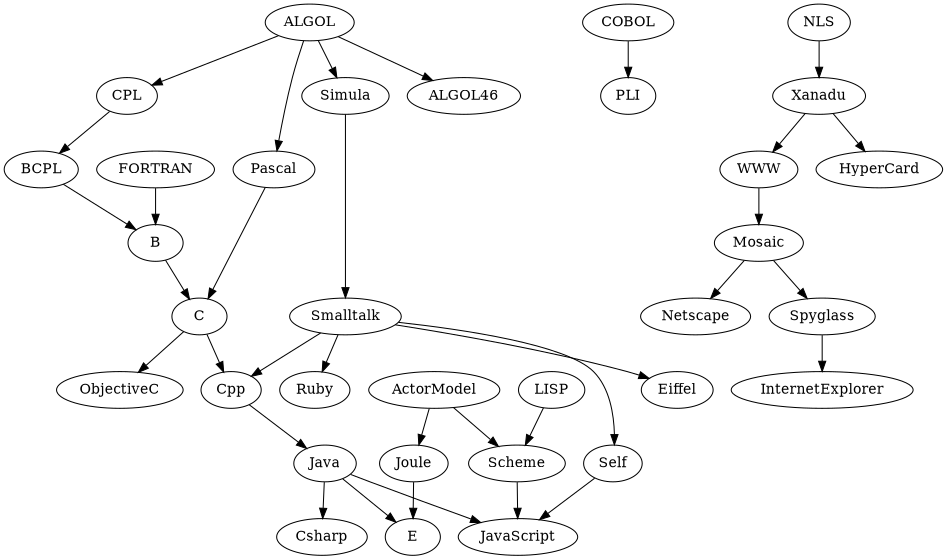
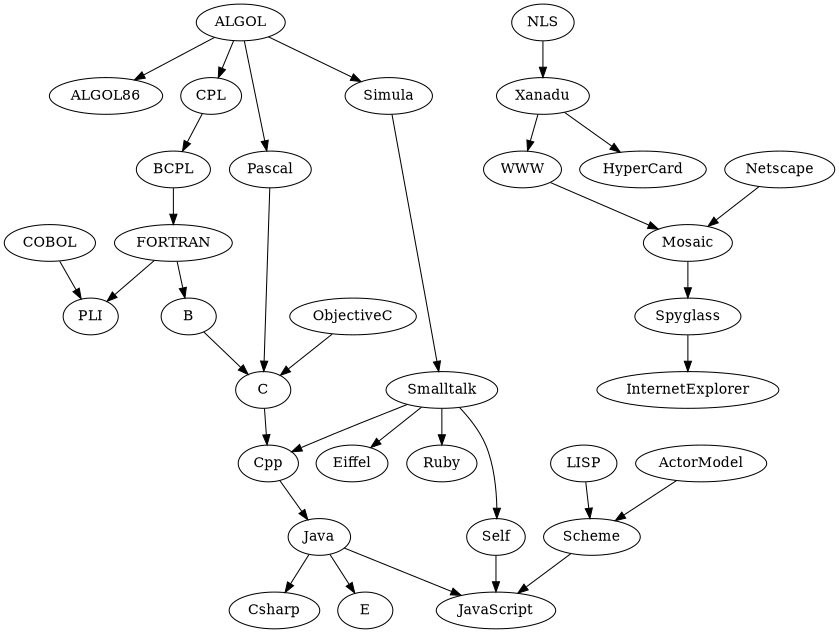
(464, 96) -> (106, 96)
(95, 204) -> (173, 201)
(731, 276) -> (738, 203)
none -> (134, 278)
(165, 348) -> (310, 351)
(414, 463) -> none
